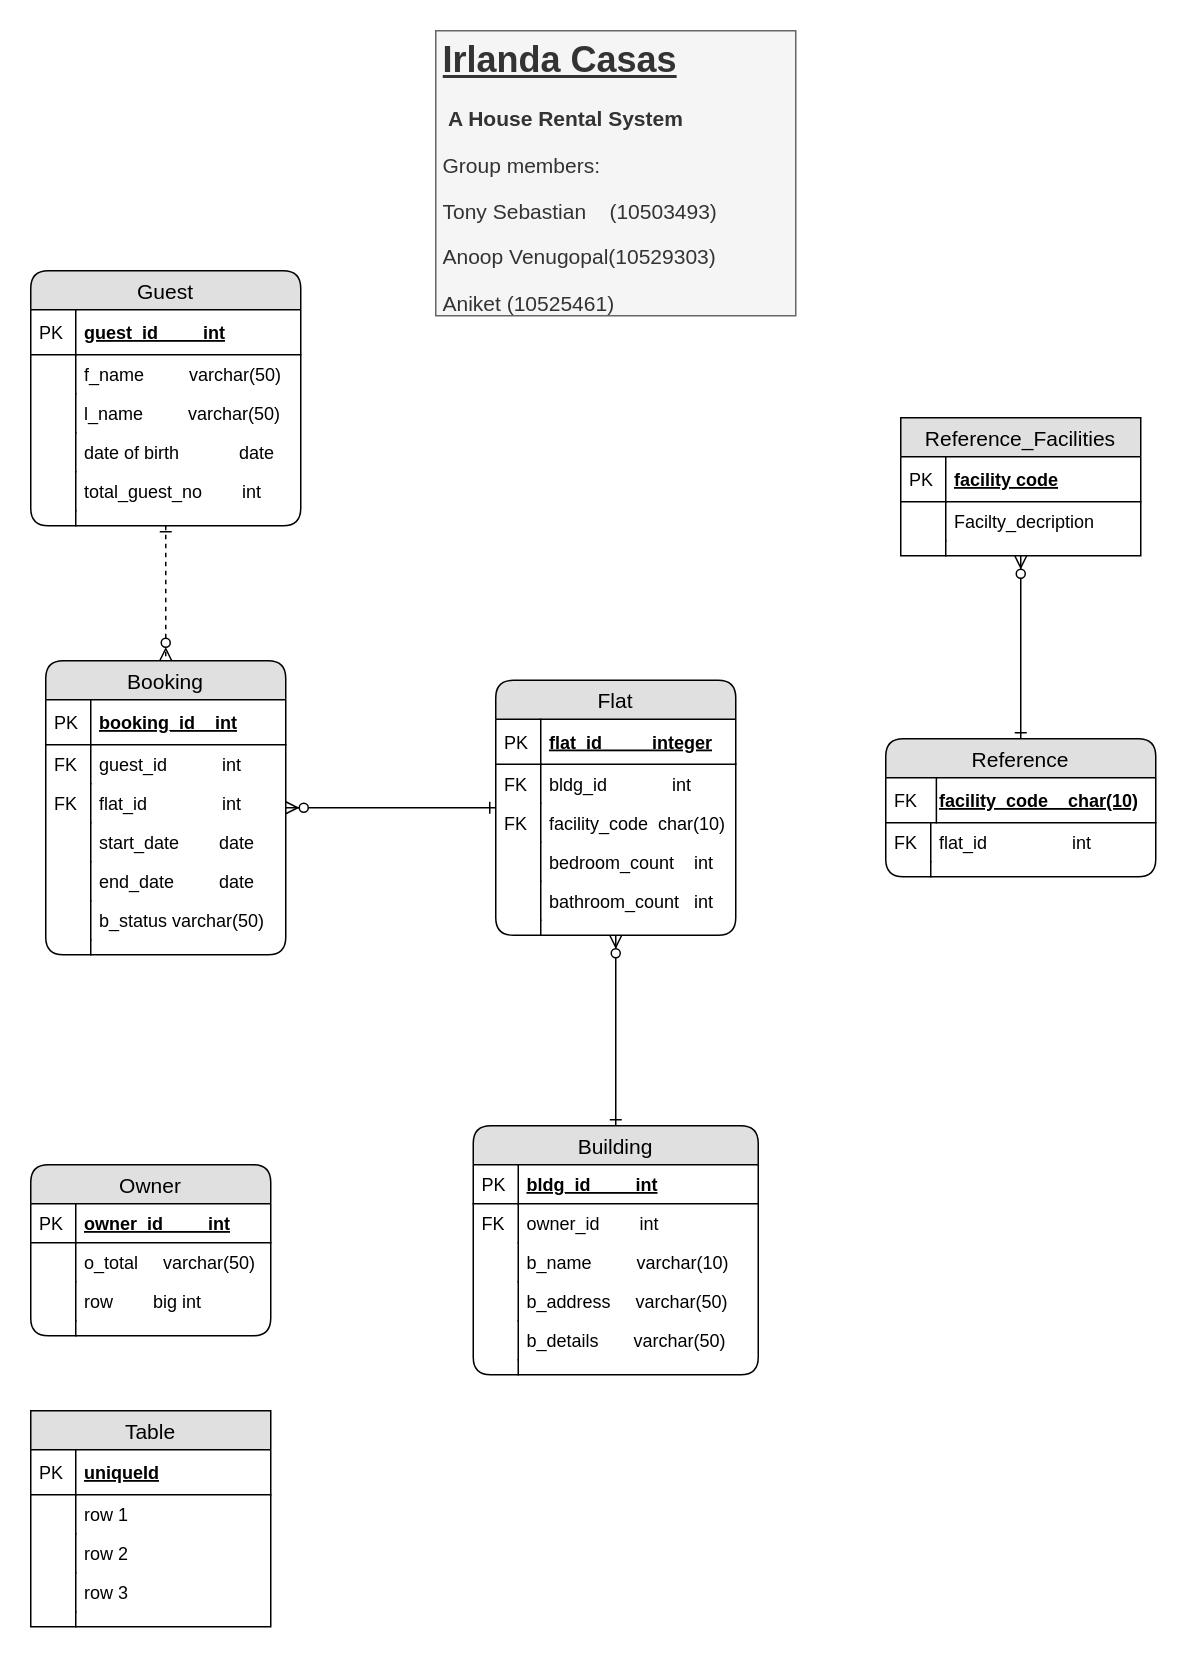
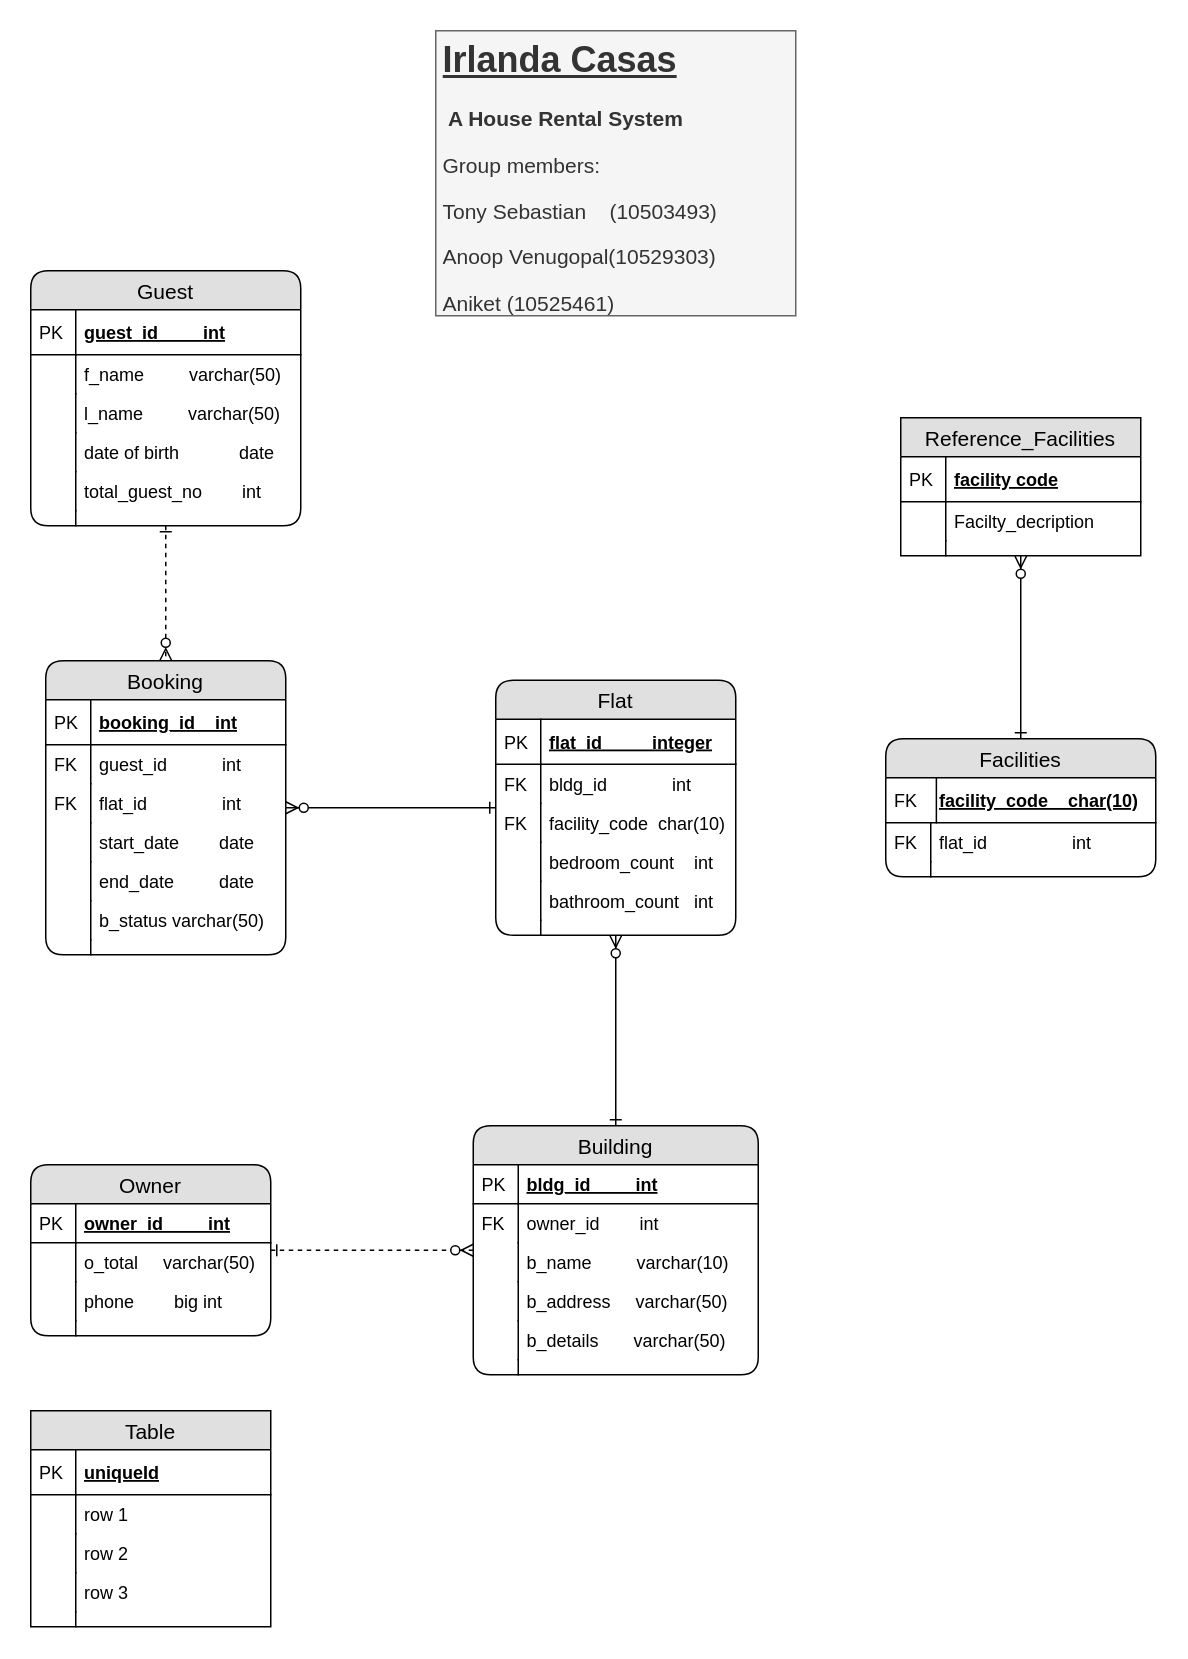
(1020, 760) -> (1020, 760)
none -> (373, 1250)
(158, 1302) -> (168, 1302)
